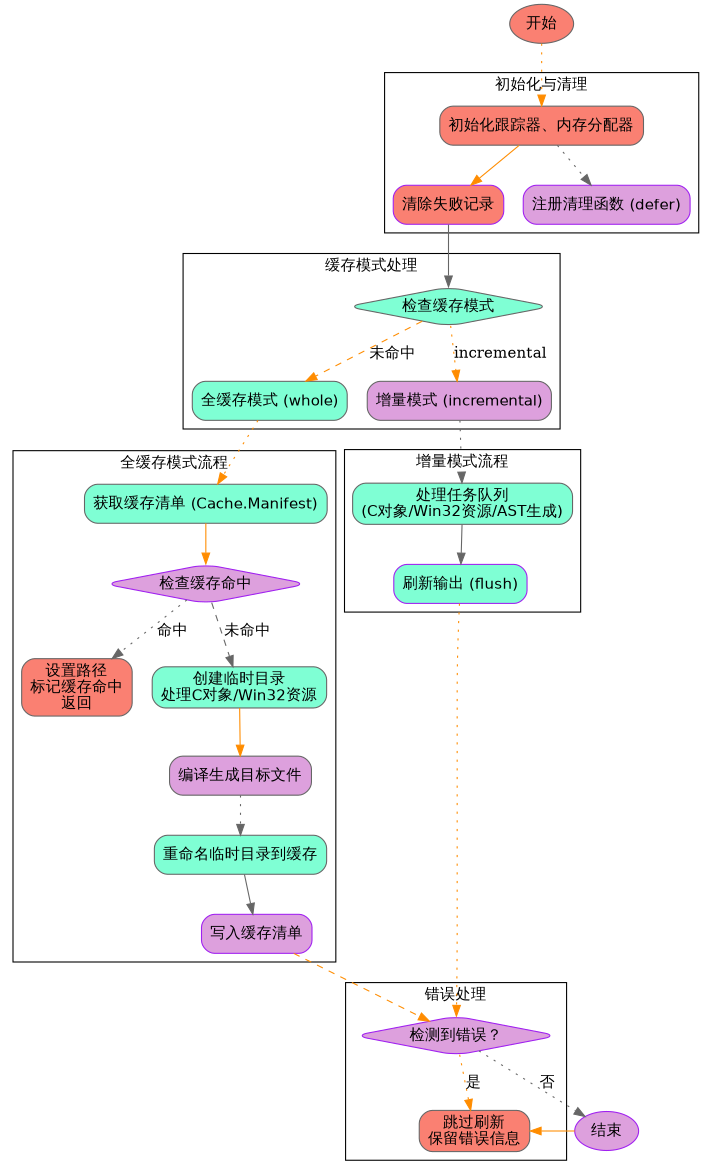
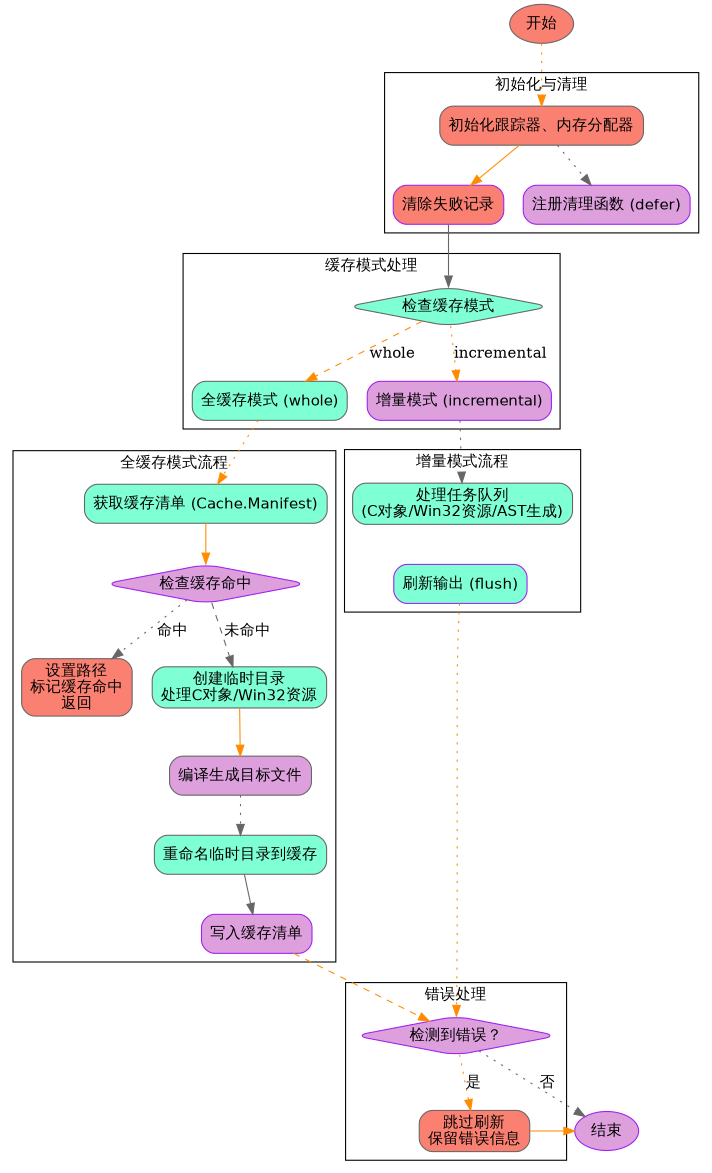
(393, 354) -> (393, 354)
(459, 401) -> (459, 401)
(462, 539) -> none
(558, 1131) -> (547, 1131)
